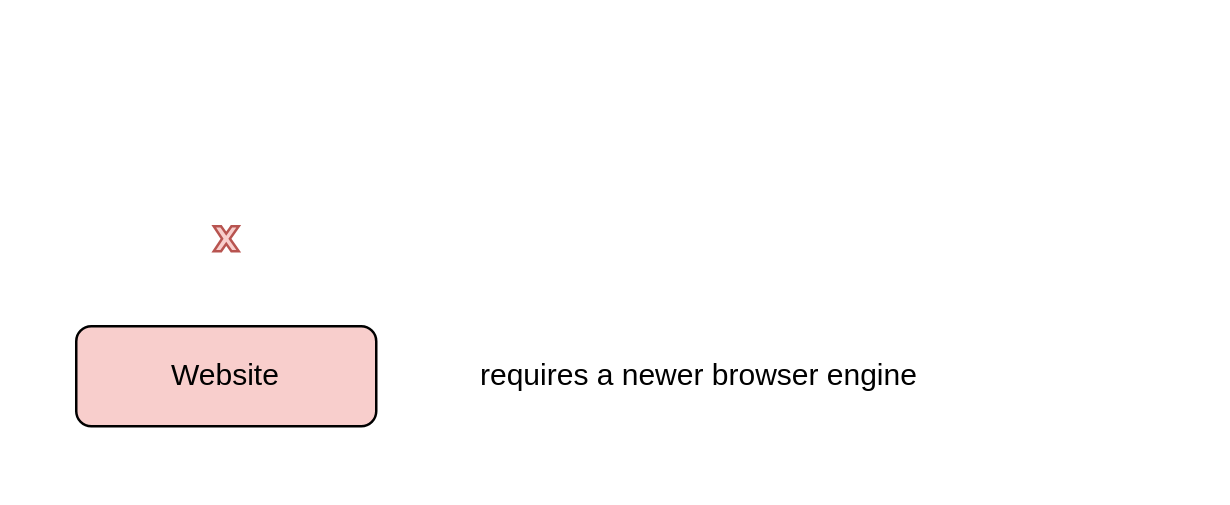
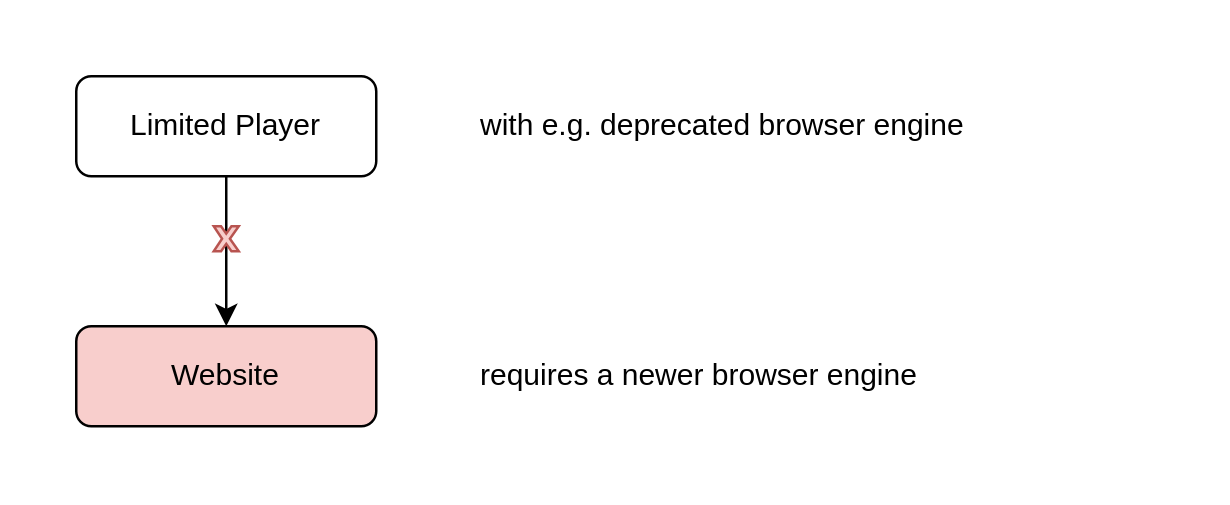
none -> (226, 126)
none -> (751, 126)
none -> (226, 277)
